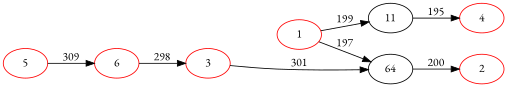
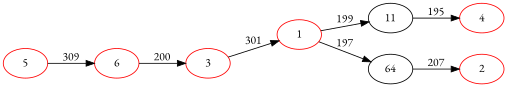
(162, 57) -> (162, 57)
(436, 63) -> (436, 63)
(295, 70) -> (250, 50)
